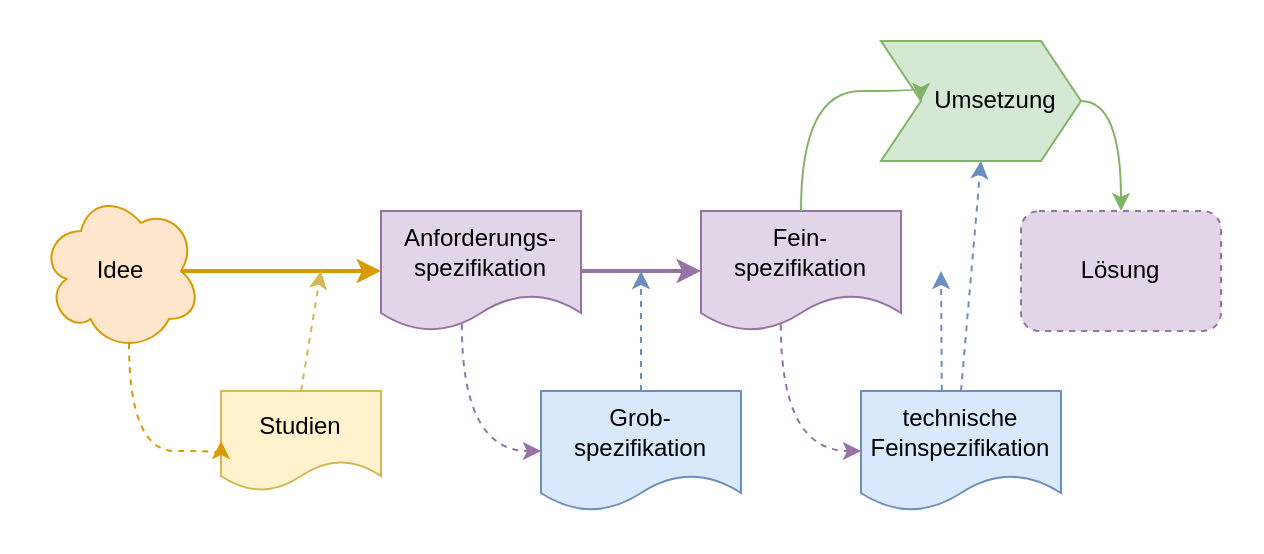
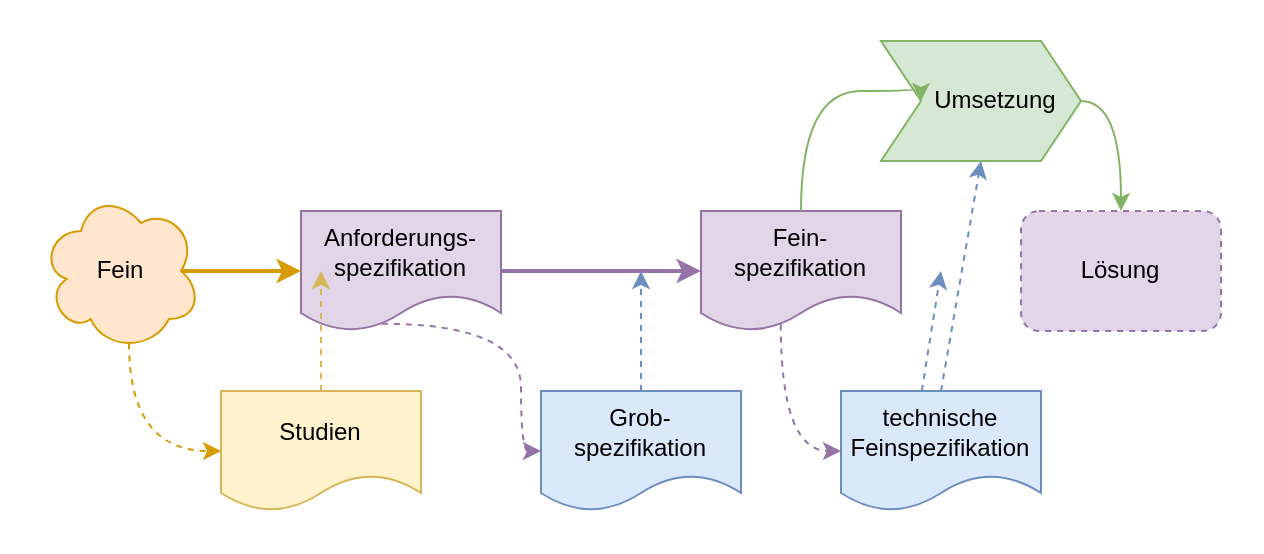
(121, 271) -> (121, 271)
(481, 271) -> (401, 271)
(301, 441) -> (321, 451)
(961, 451) -> (941, 451)
